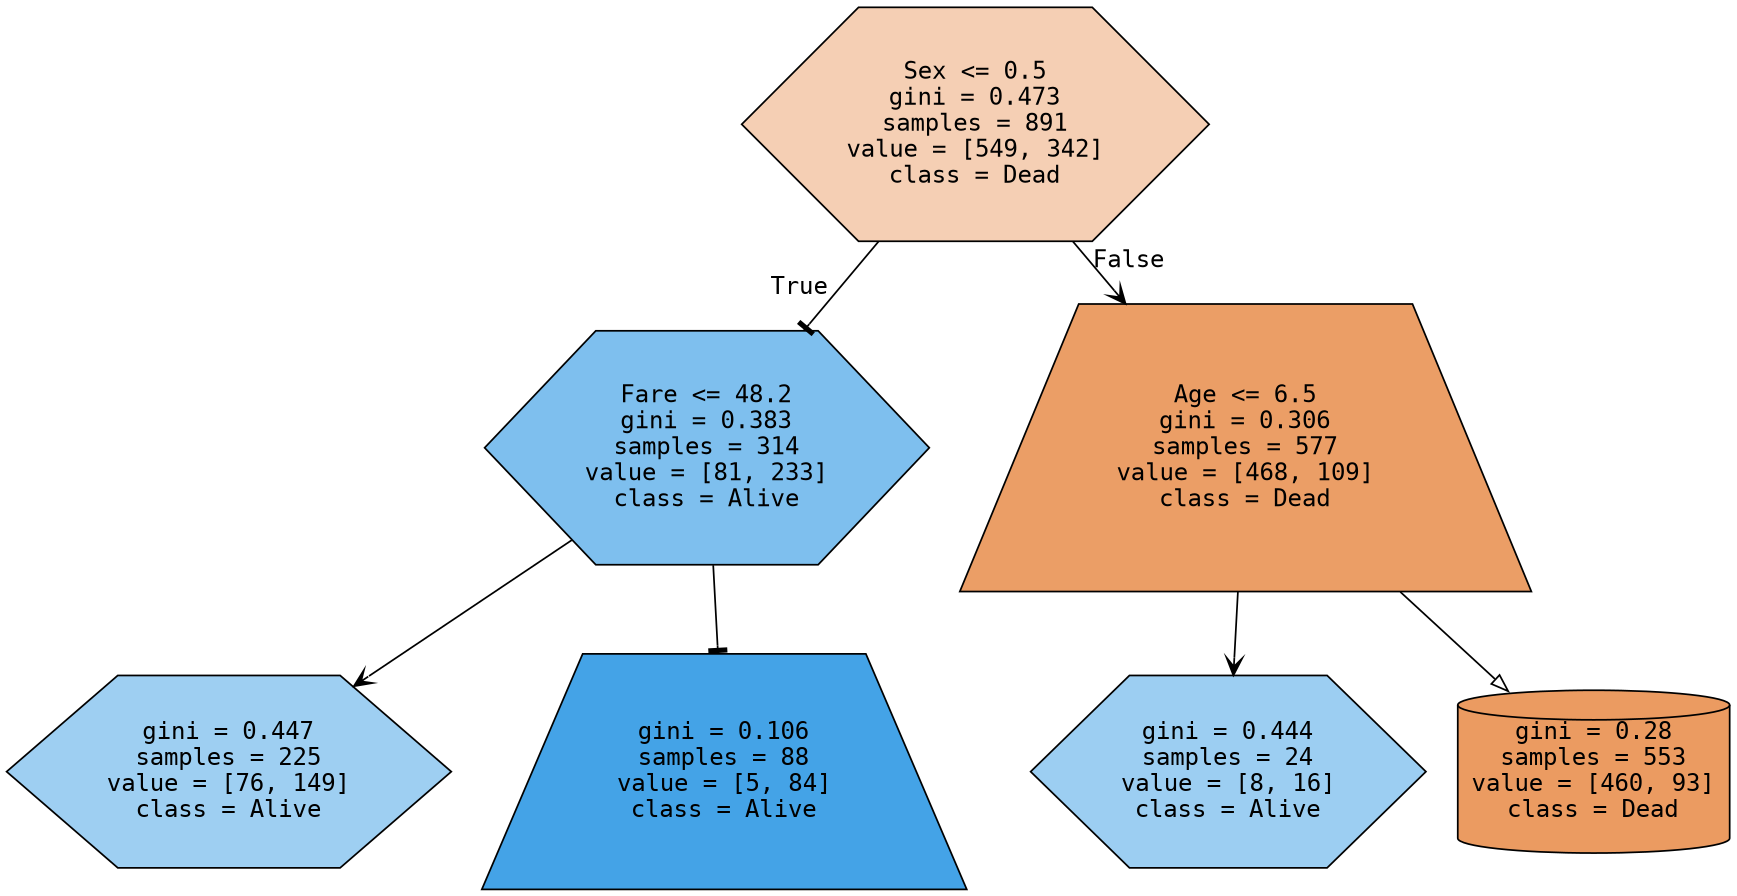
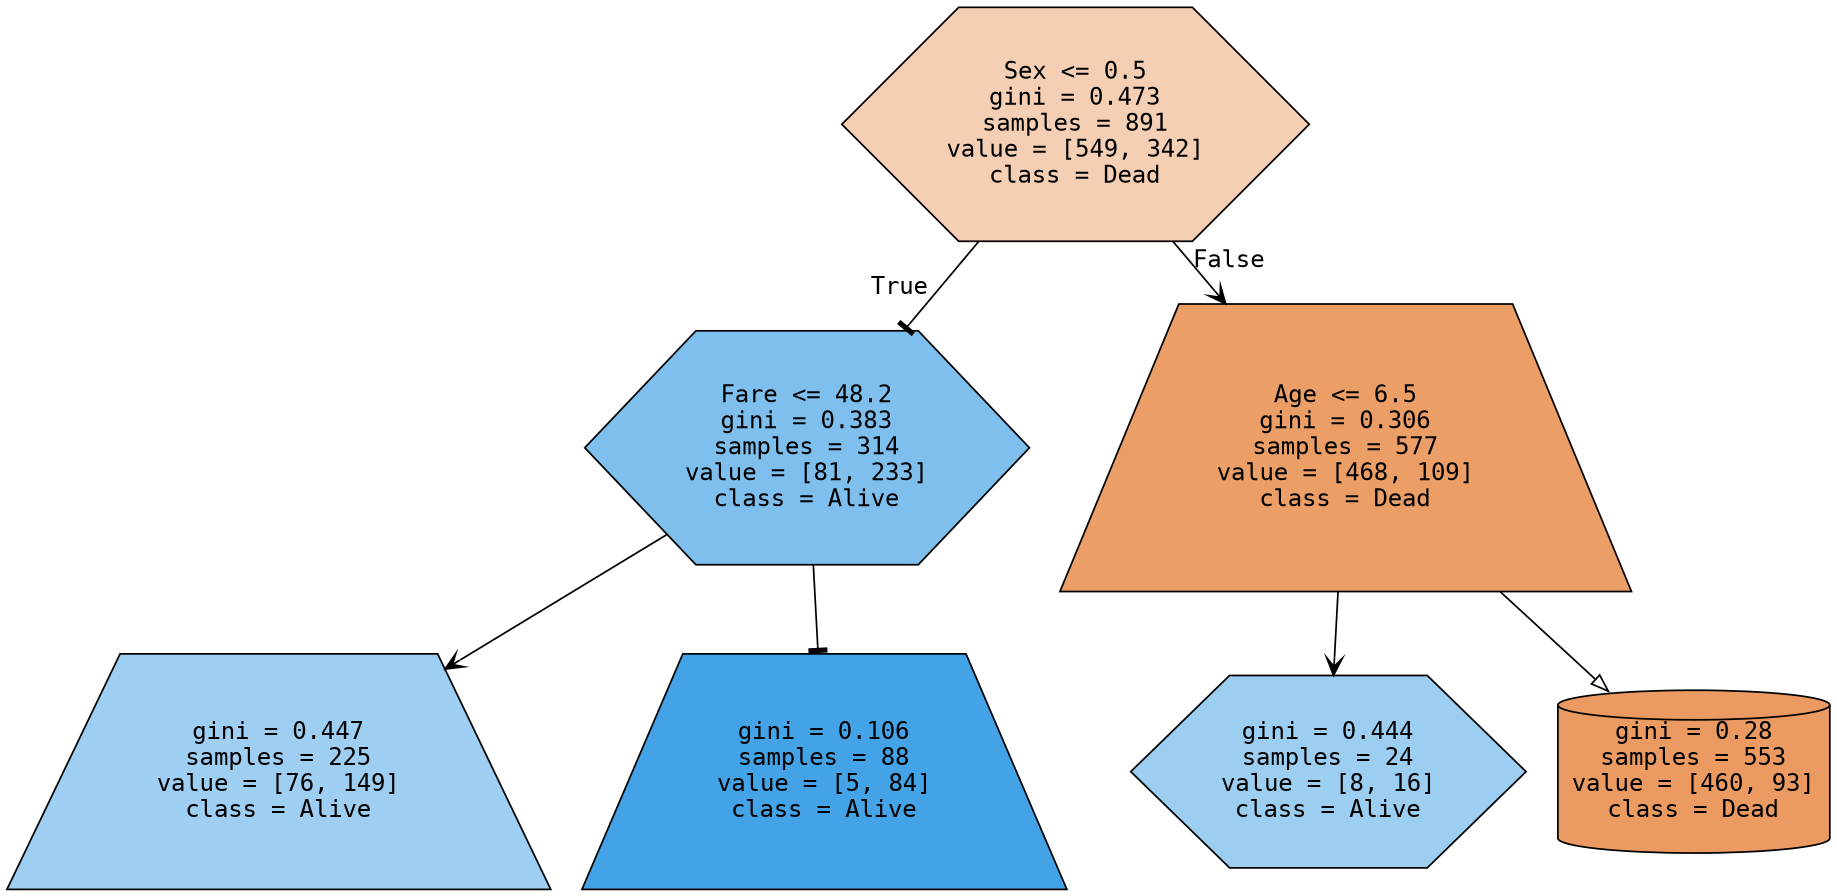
(229, 772) -> (279, 772)
